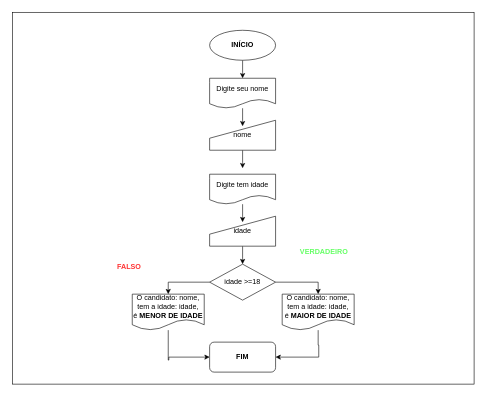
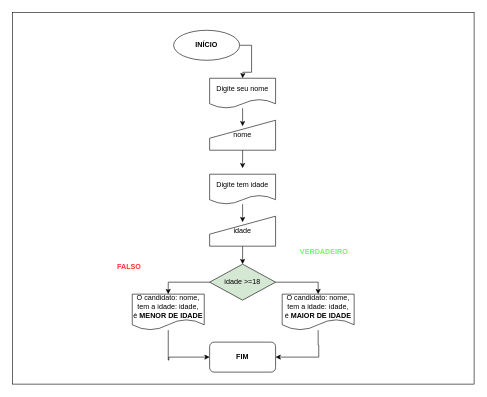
(243, 45) -> (207, 45)
(243, 282) -> (243, 282)
